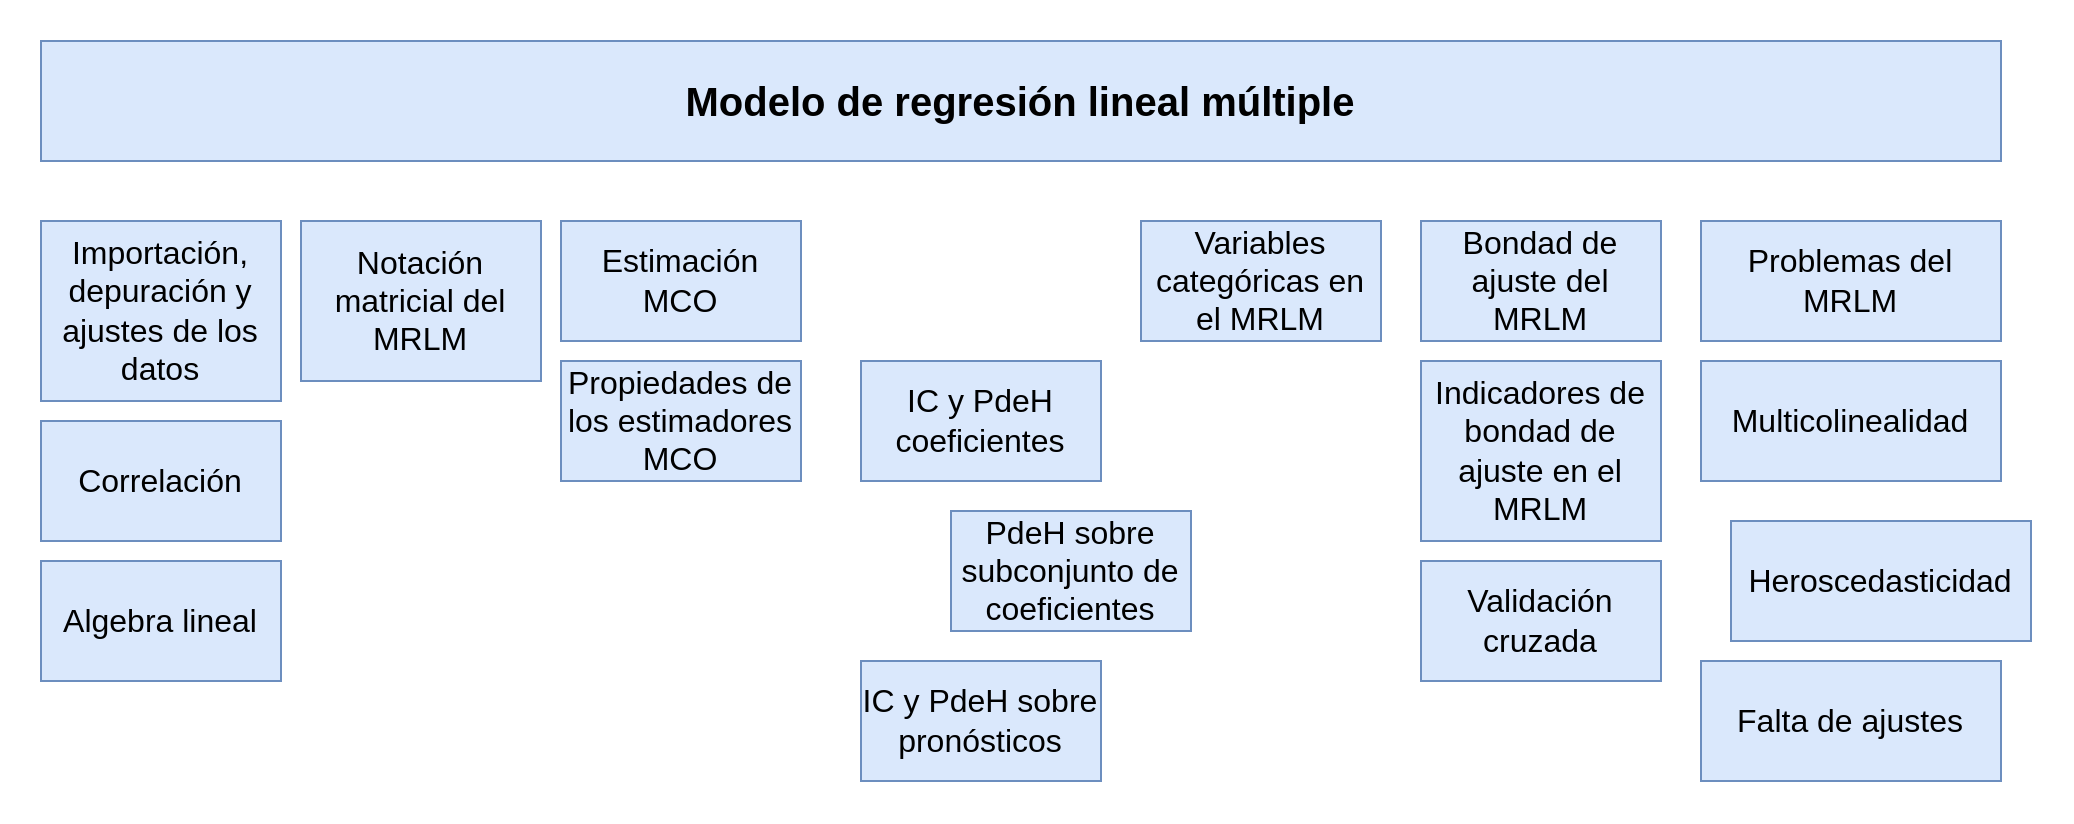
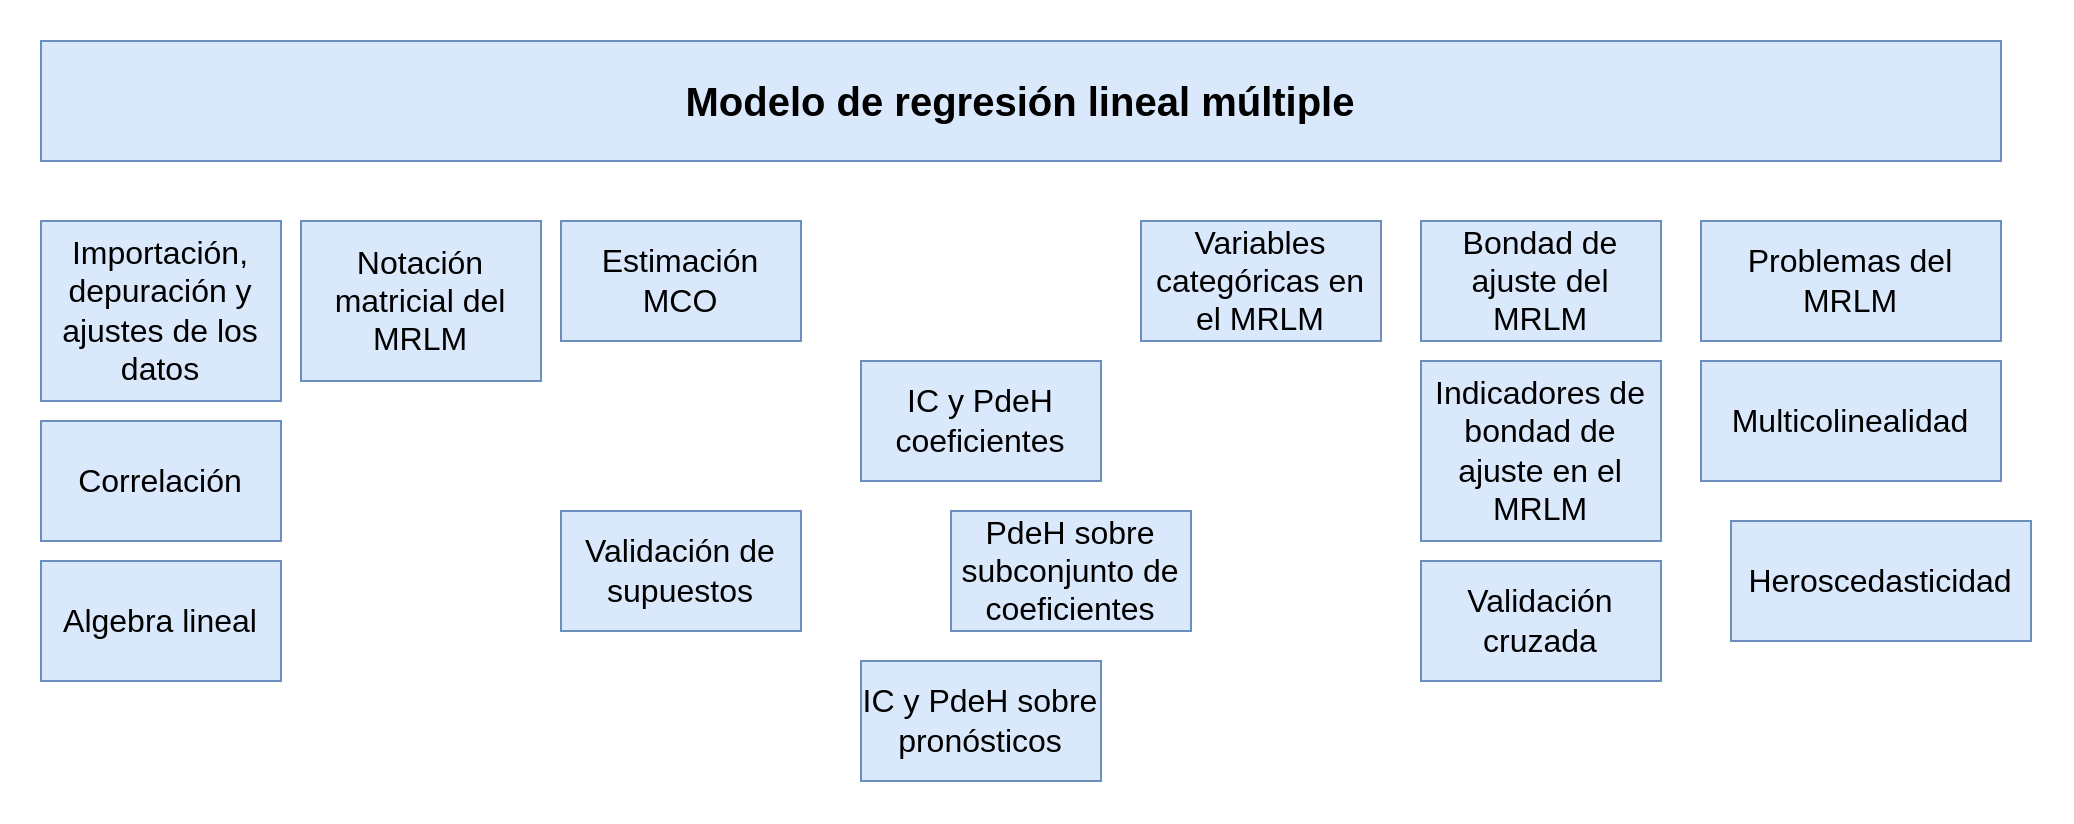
(681, 421) -> none
none -> (681, 571)
(1851, 721) -> none
